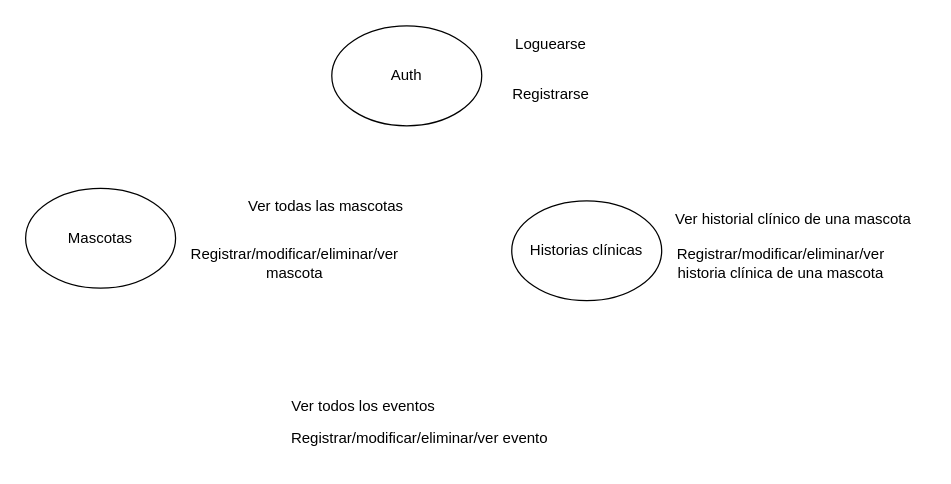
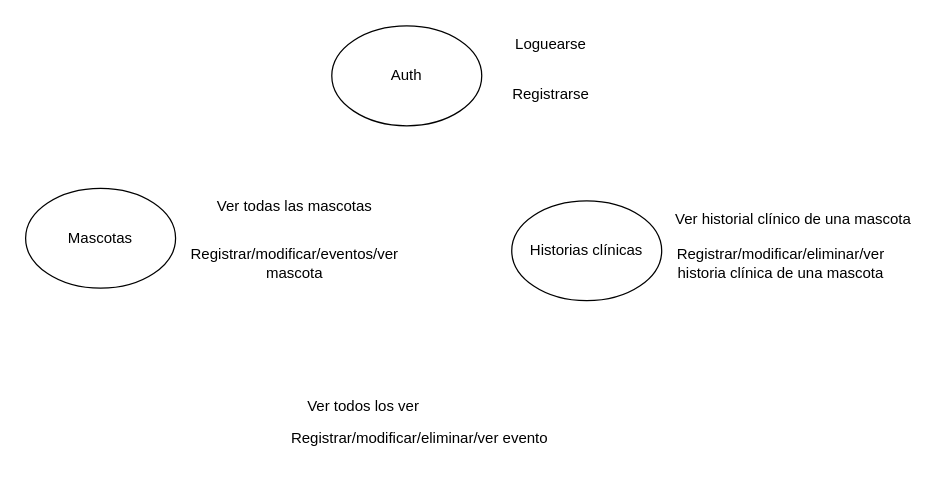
(326, 207) -> (294, 207)
(295, 263) -> (295, 263)
(364, 407) -> (364, 407)
